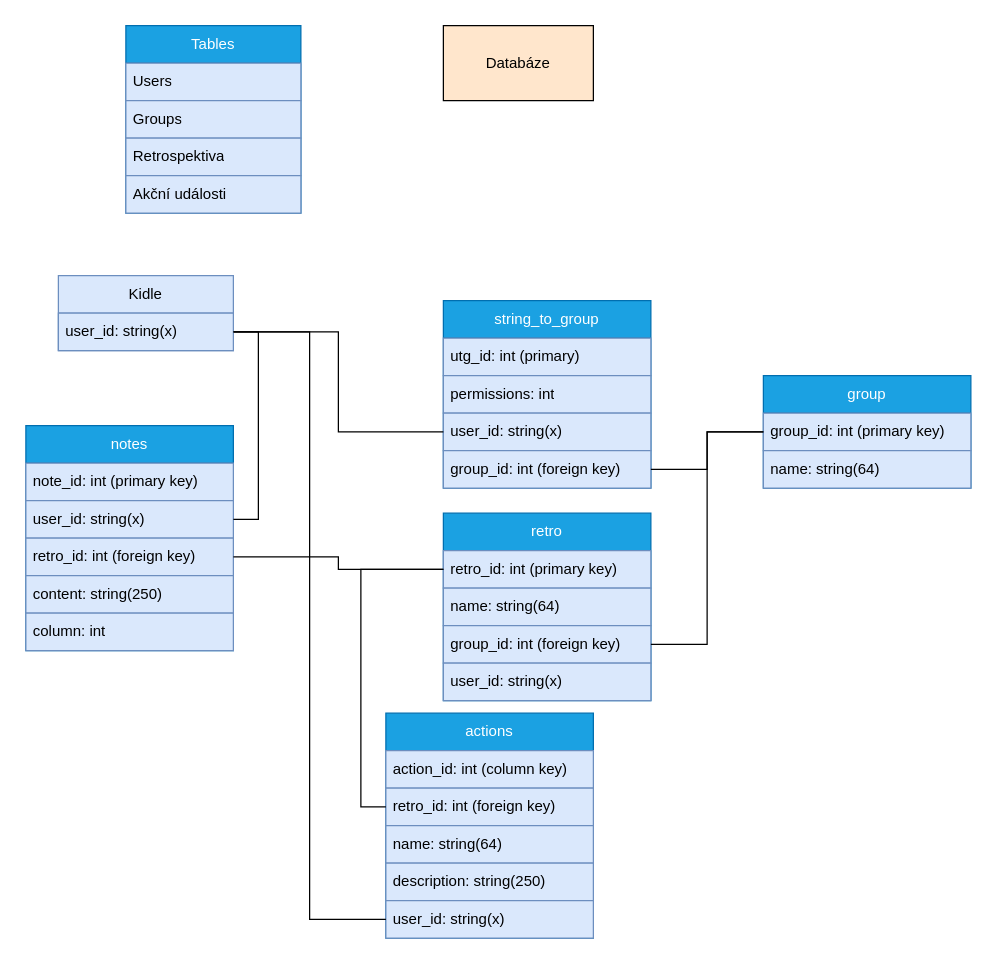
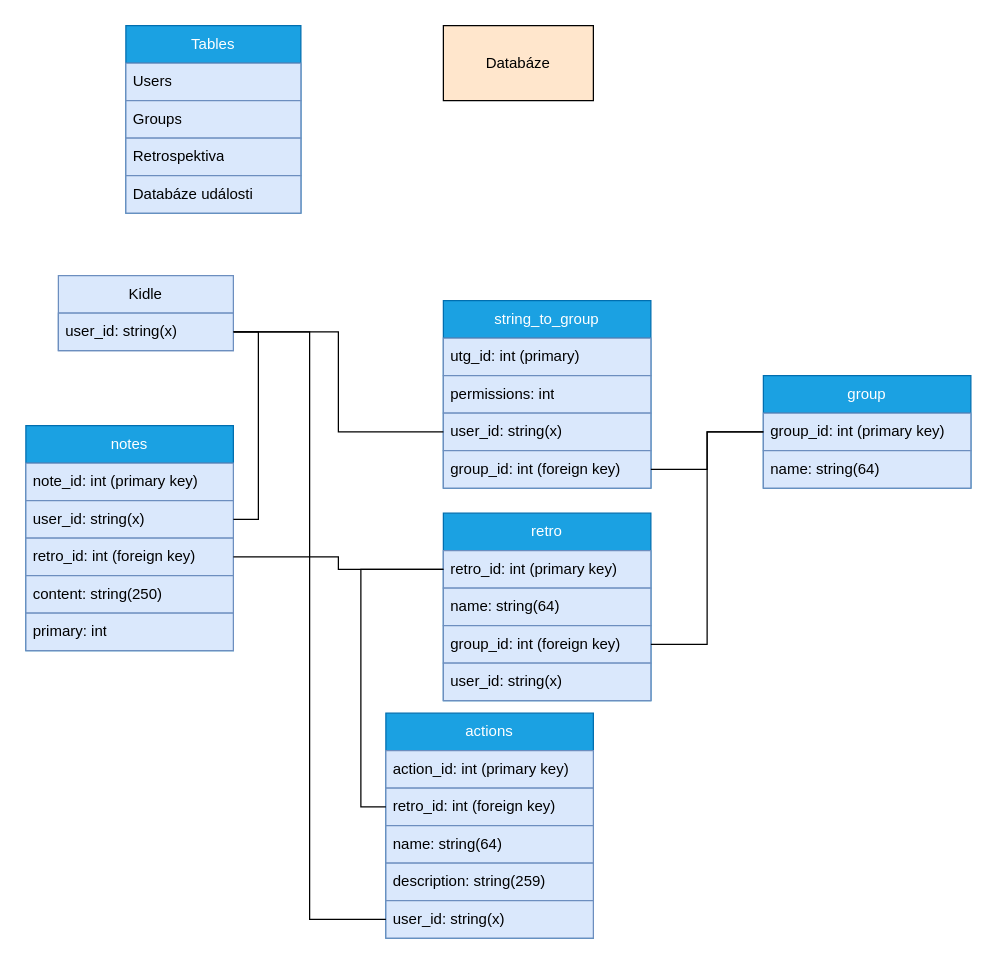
(186, 194) -> (199, 194)
(72, 632) -> (76, 632)
(491, 769) -> (491, 769)
(484, 882) -> (484, 882)
